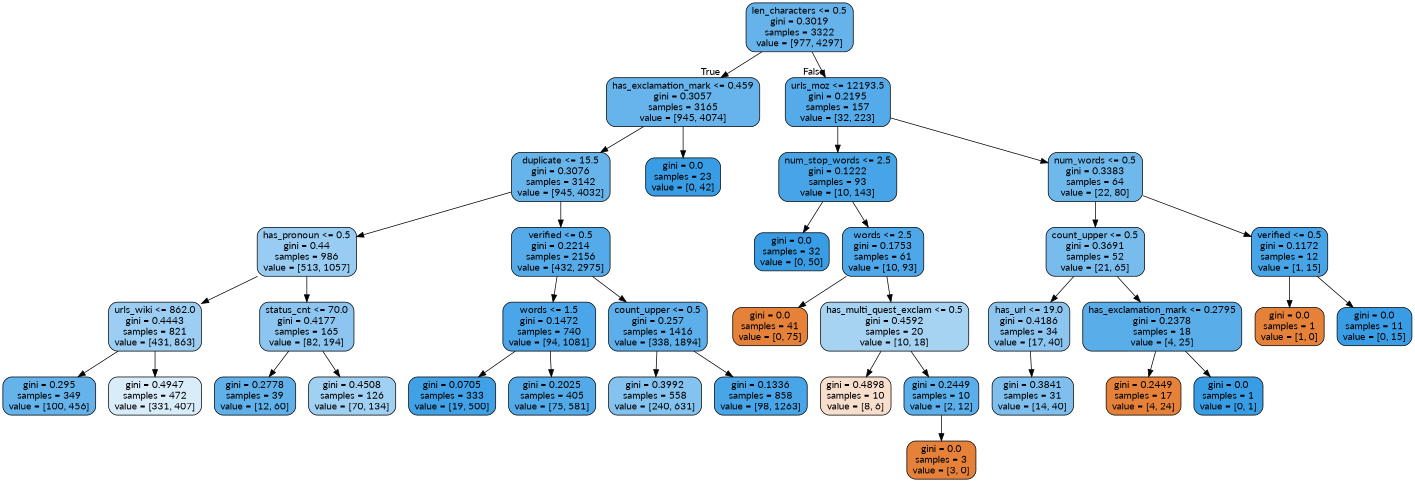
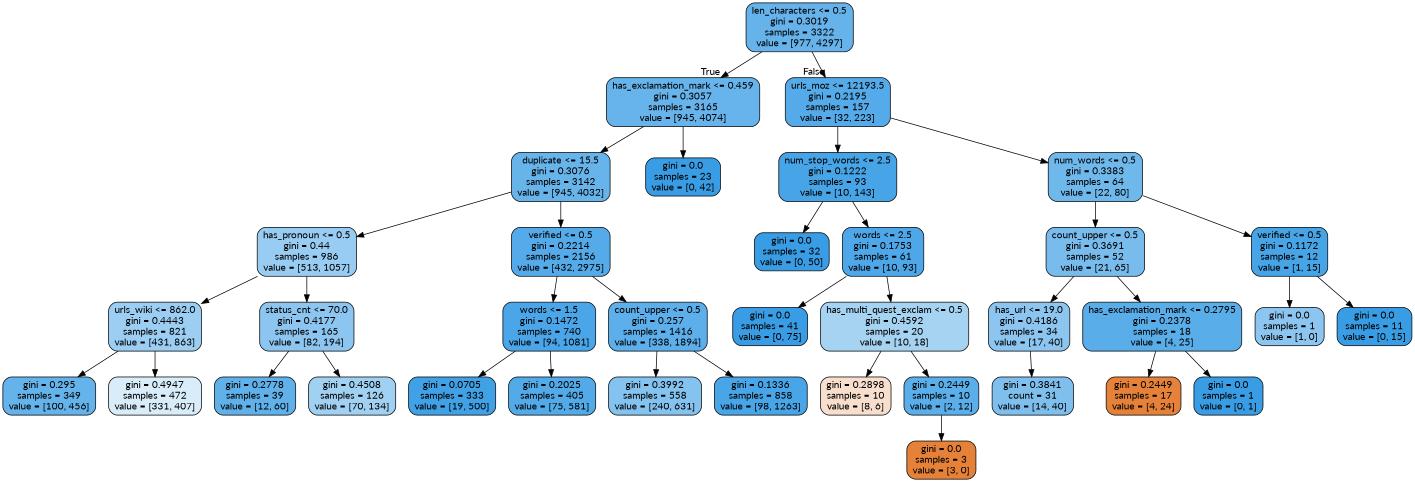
(770, 327) -> (770, 327)
(1290, 327) -> (1290, 327)
(856, 396) -> (856, 396)
(1033, 396) -> (1033, 396)
